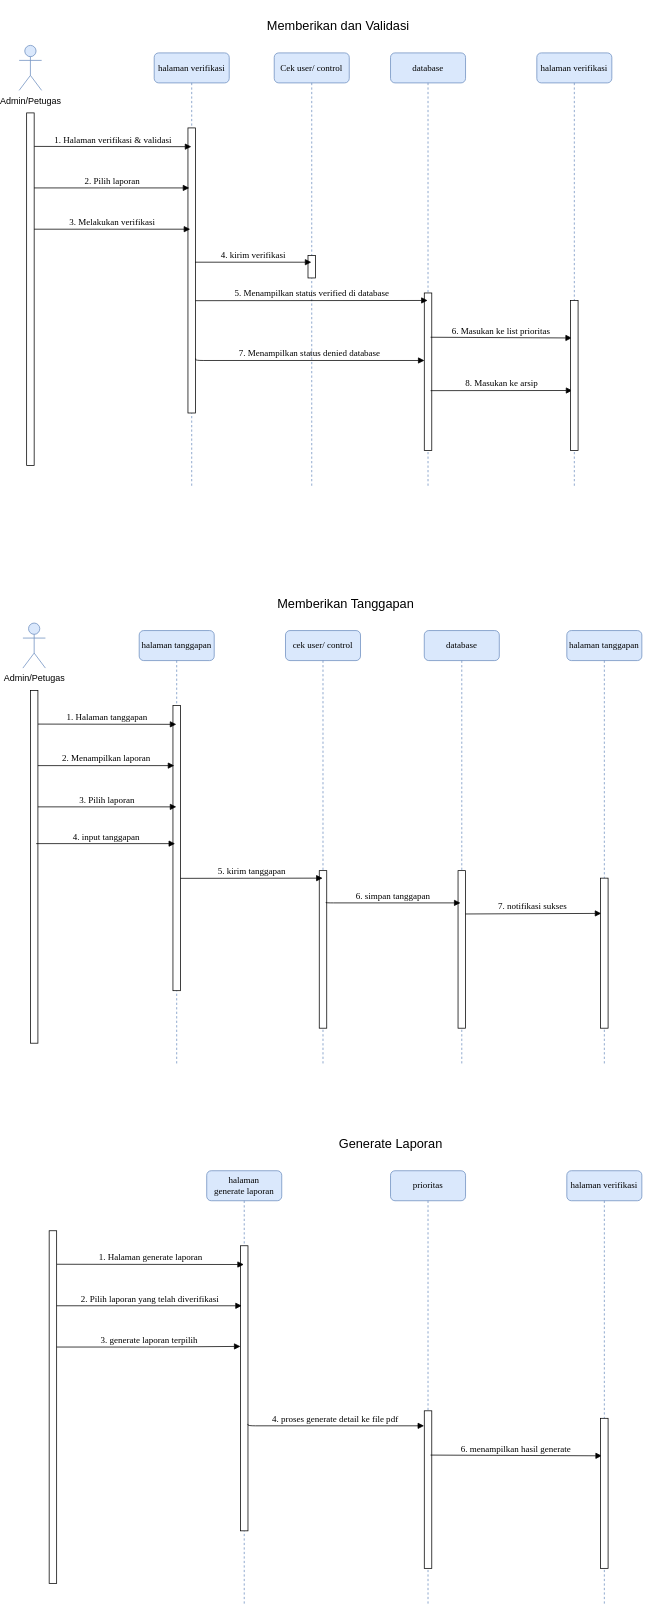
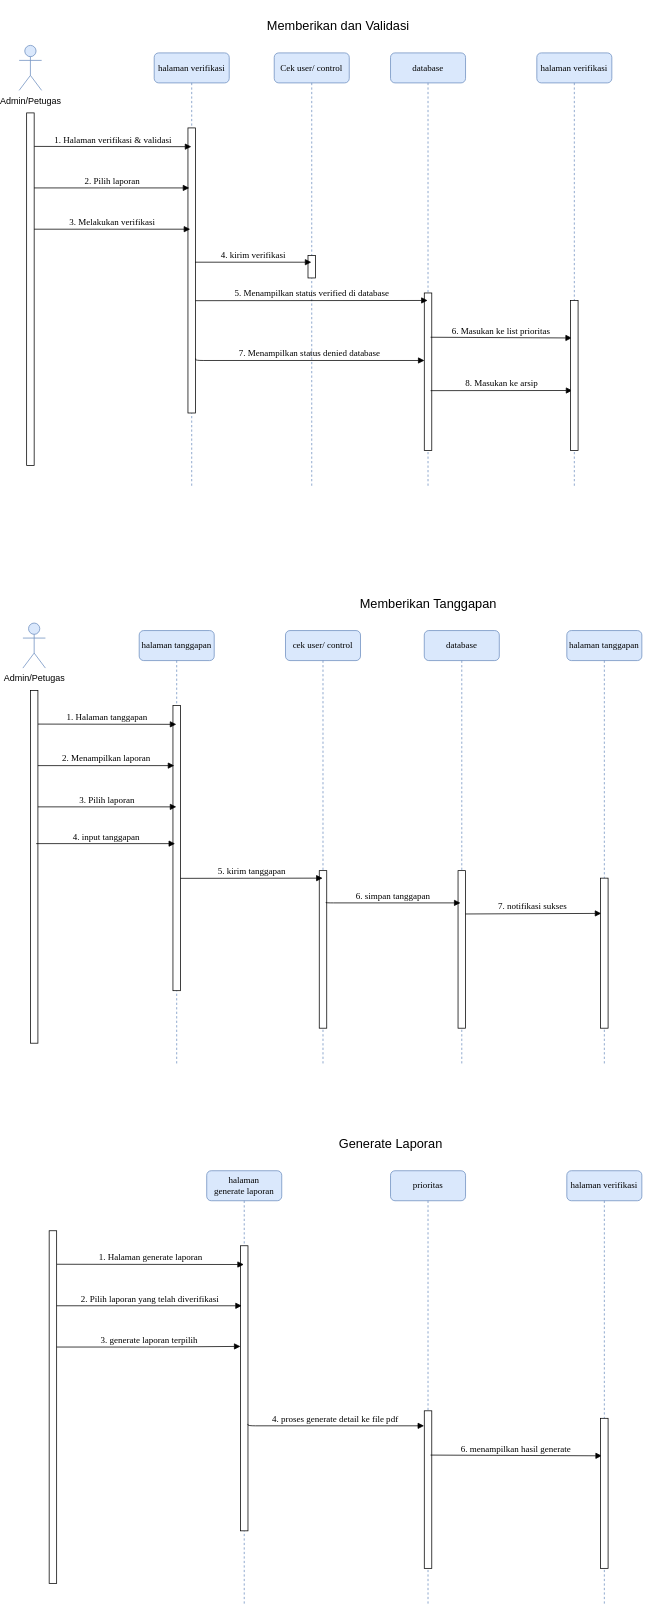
(345, 604) -> (428, 604)
